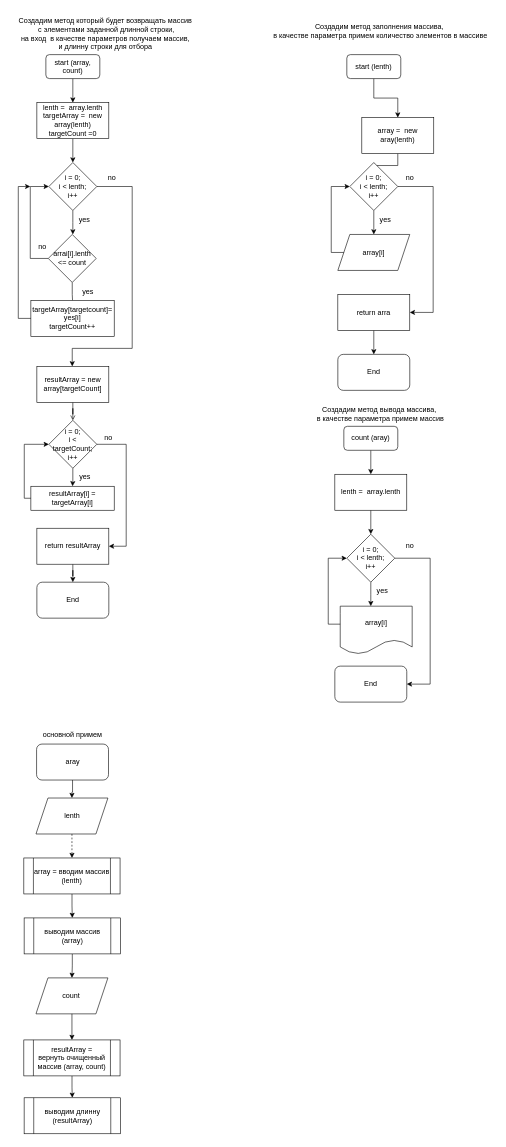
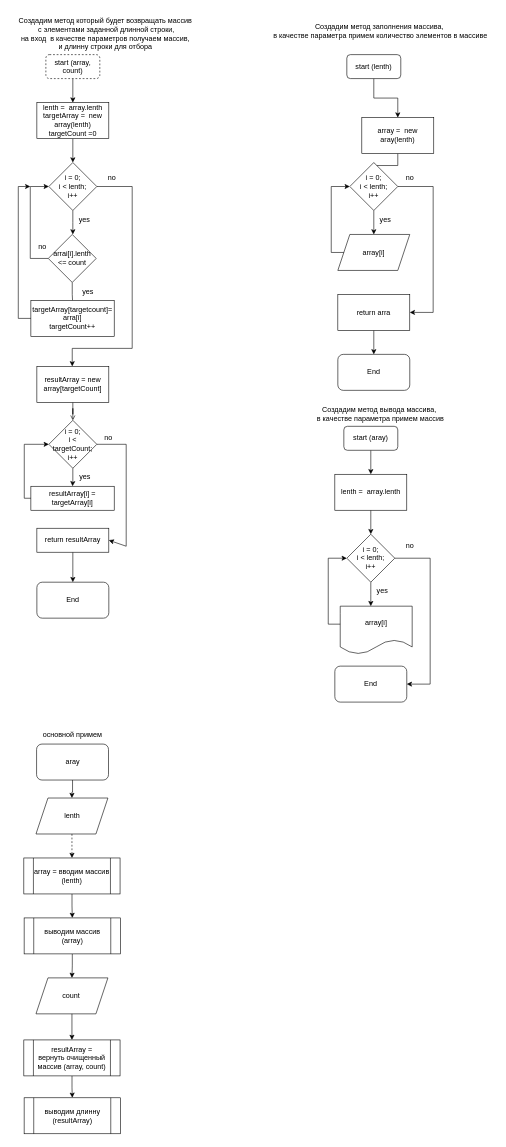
(73, 66) -> (73, 66)
(73, 318) -> (73, 318)
(371, 438) -> (371, 438)
(73, 546) -> (73, 540)
